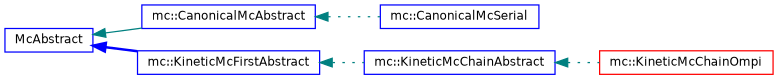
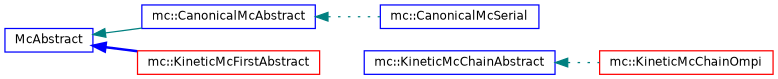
(229, 63) -> (229, 63)
(348, 63) -> none
